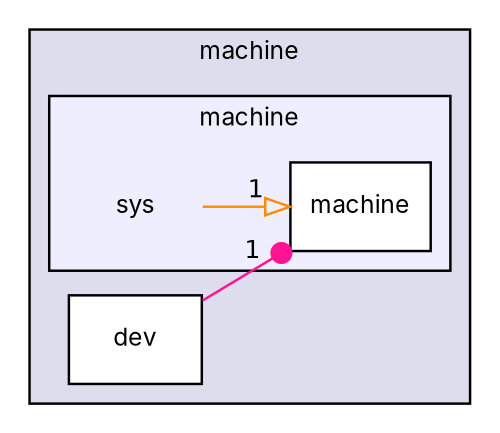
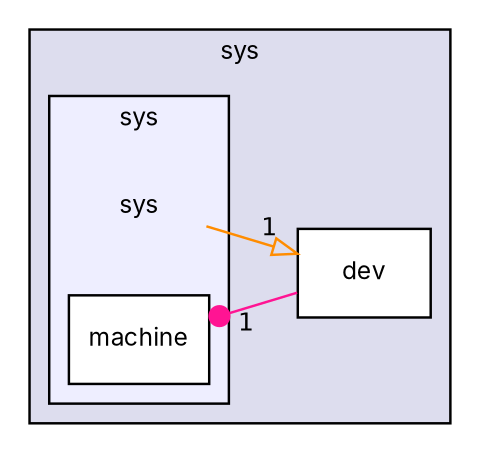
(250, 53) -> (240, 53)
(234, 207) -> (245, 238)
